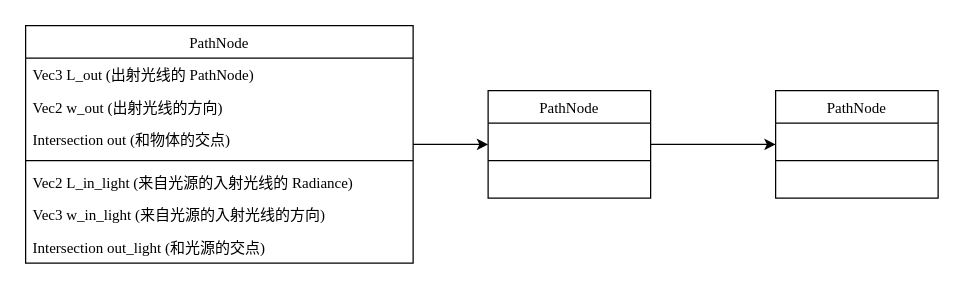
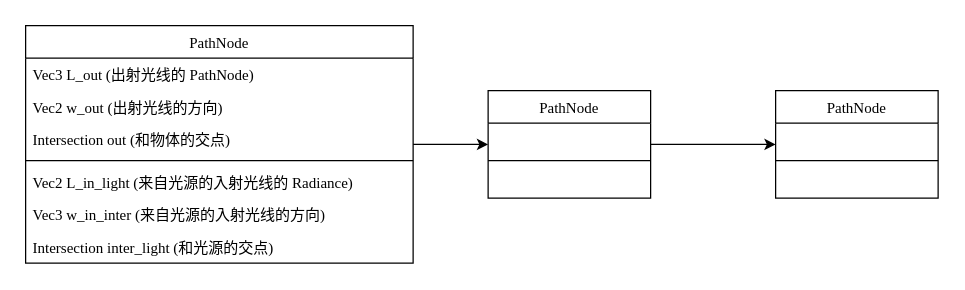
(188, 215) -> (190, 215)
(173, 248) -> (179, 248)
